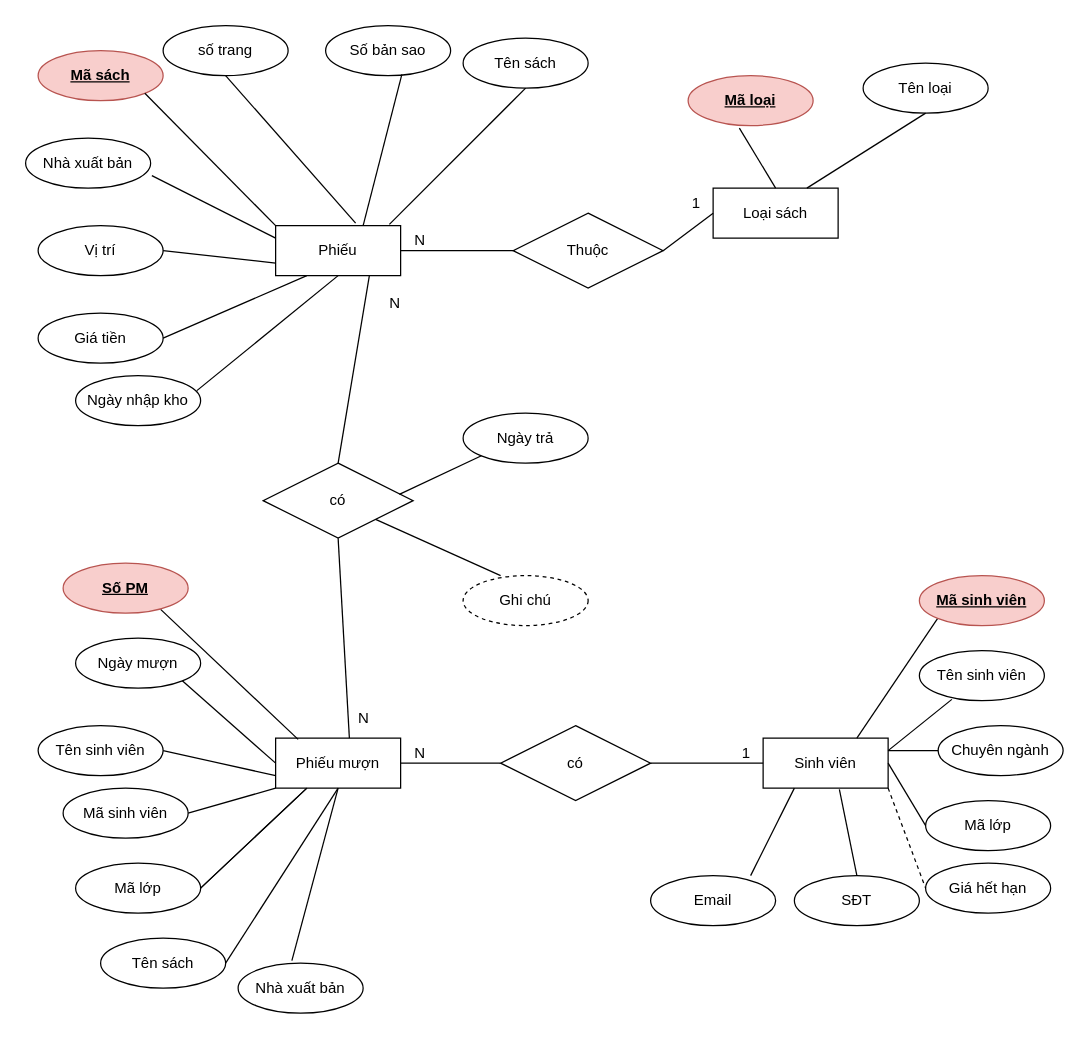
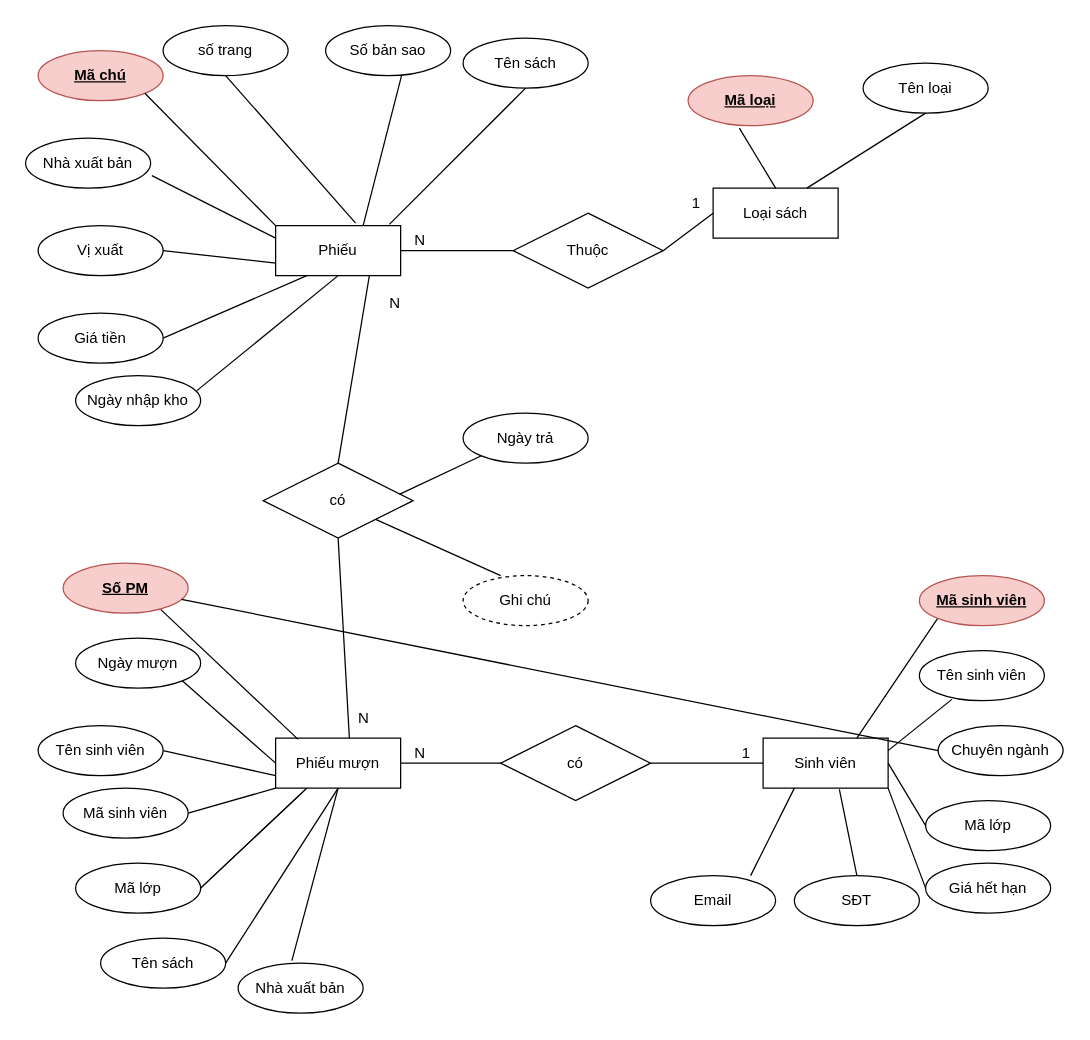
(101, 76) -> (101, 76)
(101, 251) -> (101, 251)
(913, 751) -> (559, 675)
(907, 838) -> (907, 838)
